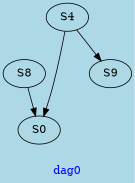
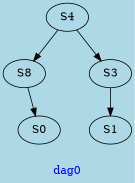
(57, 70) -> (48, 42)
(110, 74) -> (110, 74)
none -> (110, 130)
